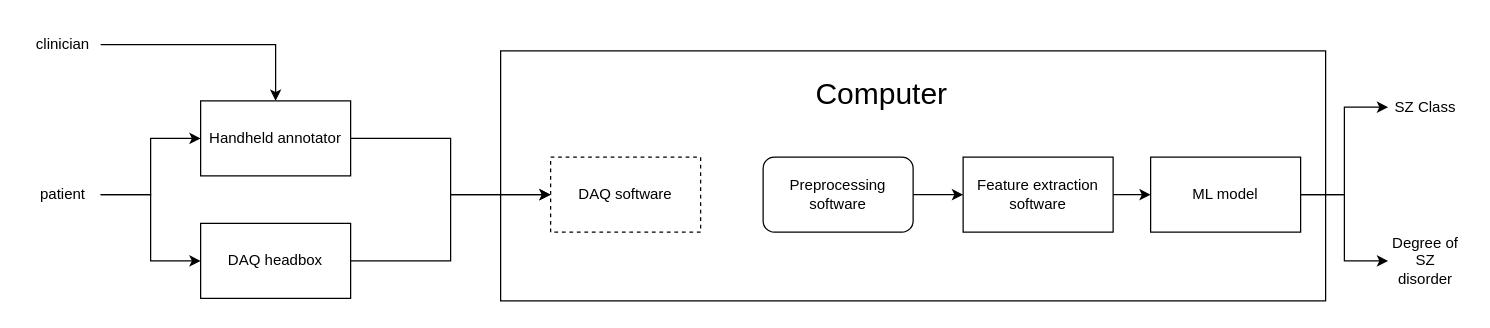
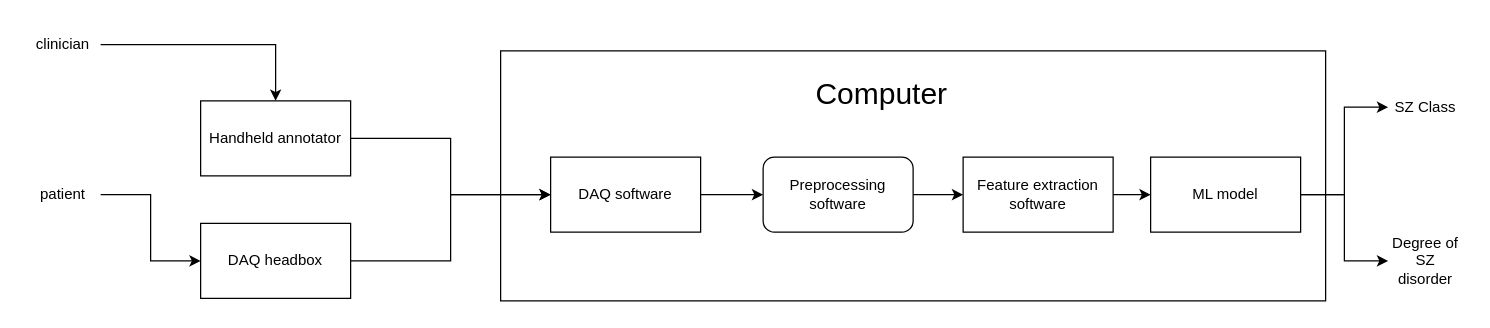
(151, 145) -> none
(626, 194) -> (626, 194)
none -> (728, 194)
